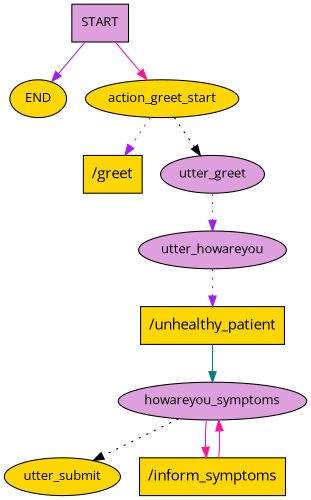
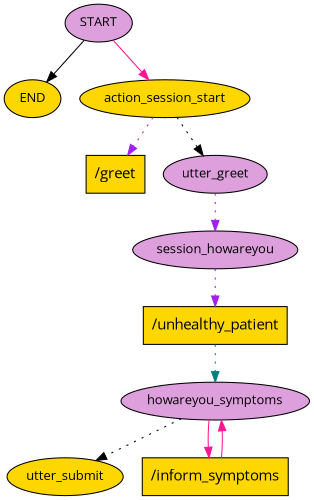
(100, 23) -> (99, 23)
(72, 58) -> (69, 57)
(162, 99) -> (165, 99)
(213, 250) -> (215, 250)
(213, 358) -> (215, 358)
